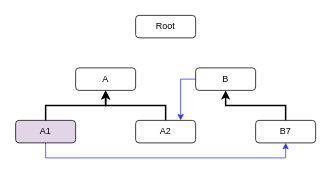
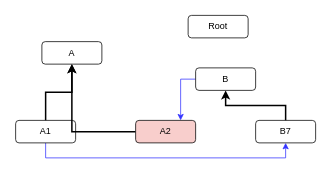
(165, 27) -> (218, 27)
(105, 79) -> (72, 53)
(45, 132) -> (45, 132)
(165, 132) -> (165, 132)
